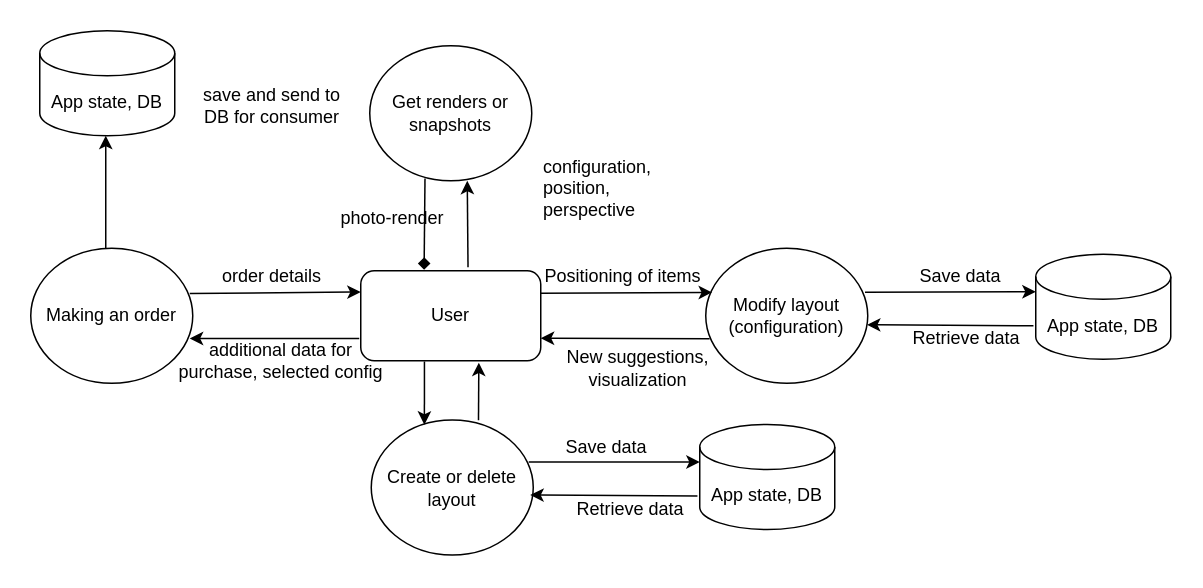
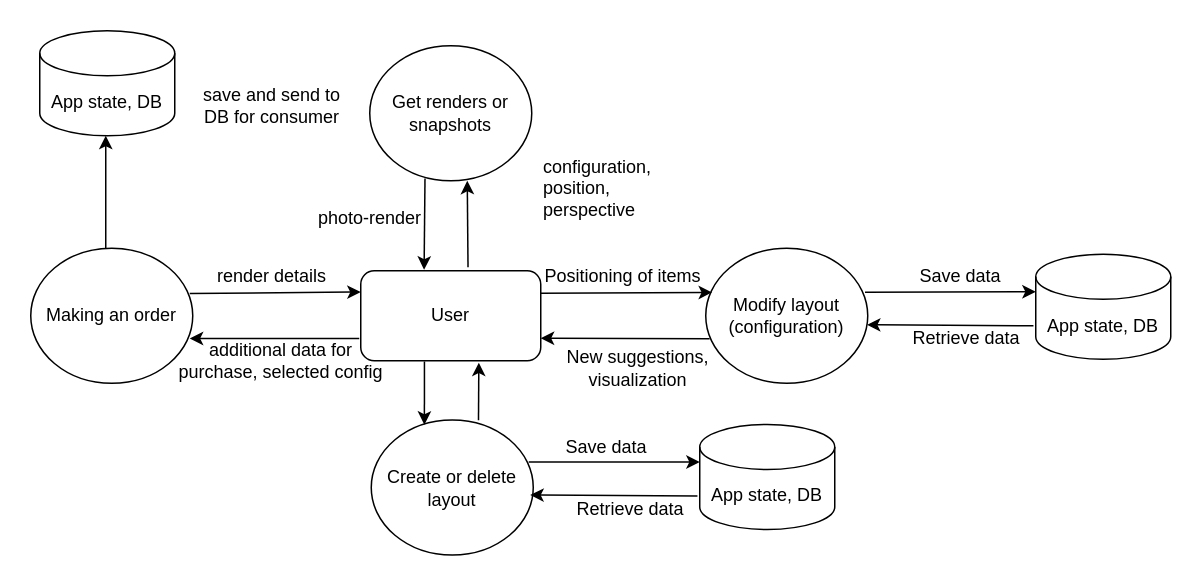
(398, 218) -> (376, 218)
(424, 257) -> (424, 258)
(272, 277) -> (272, 277)
